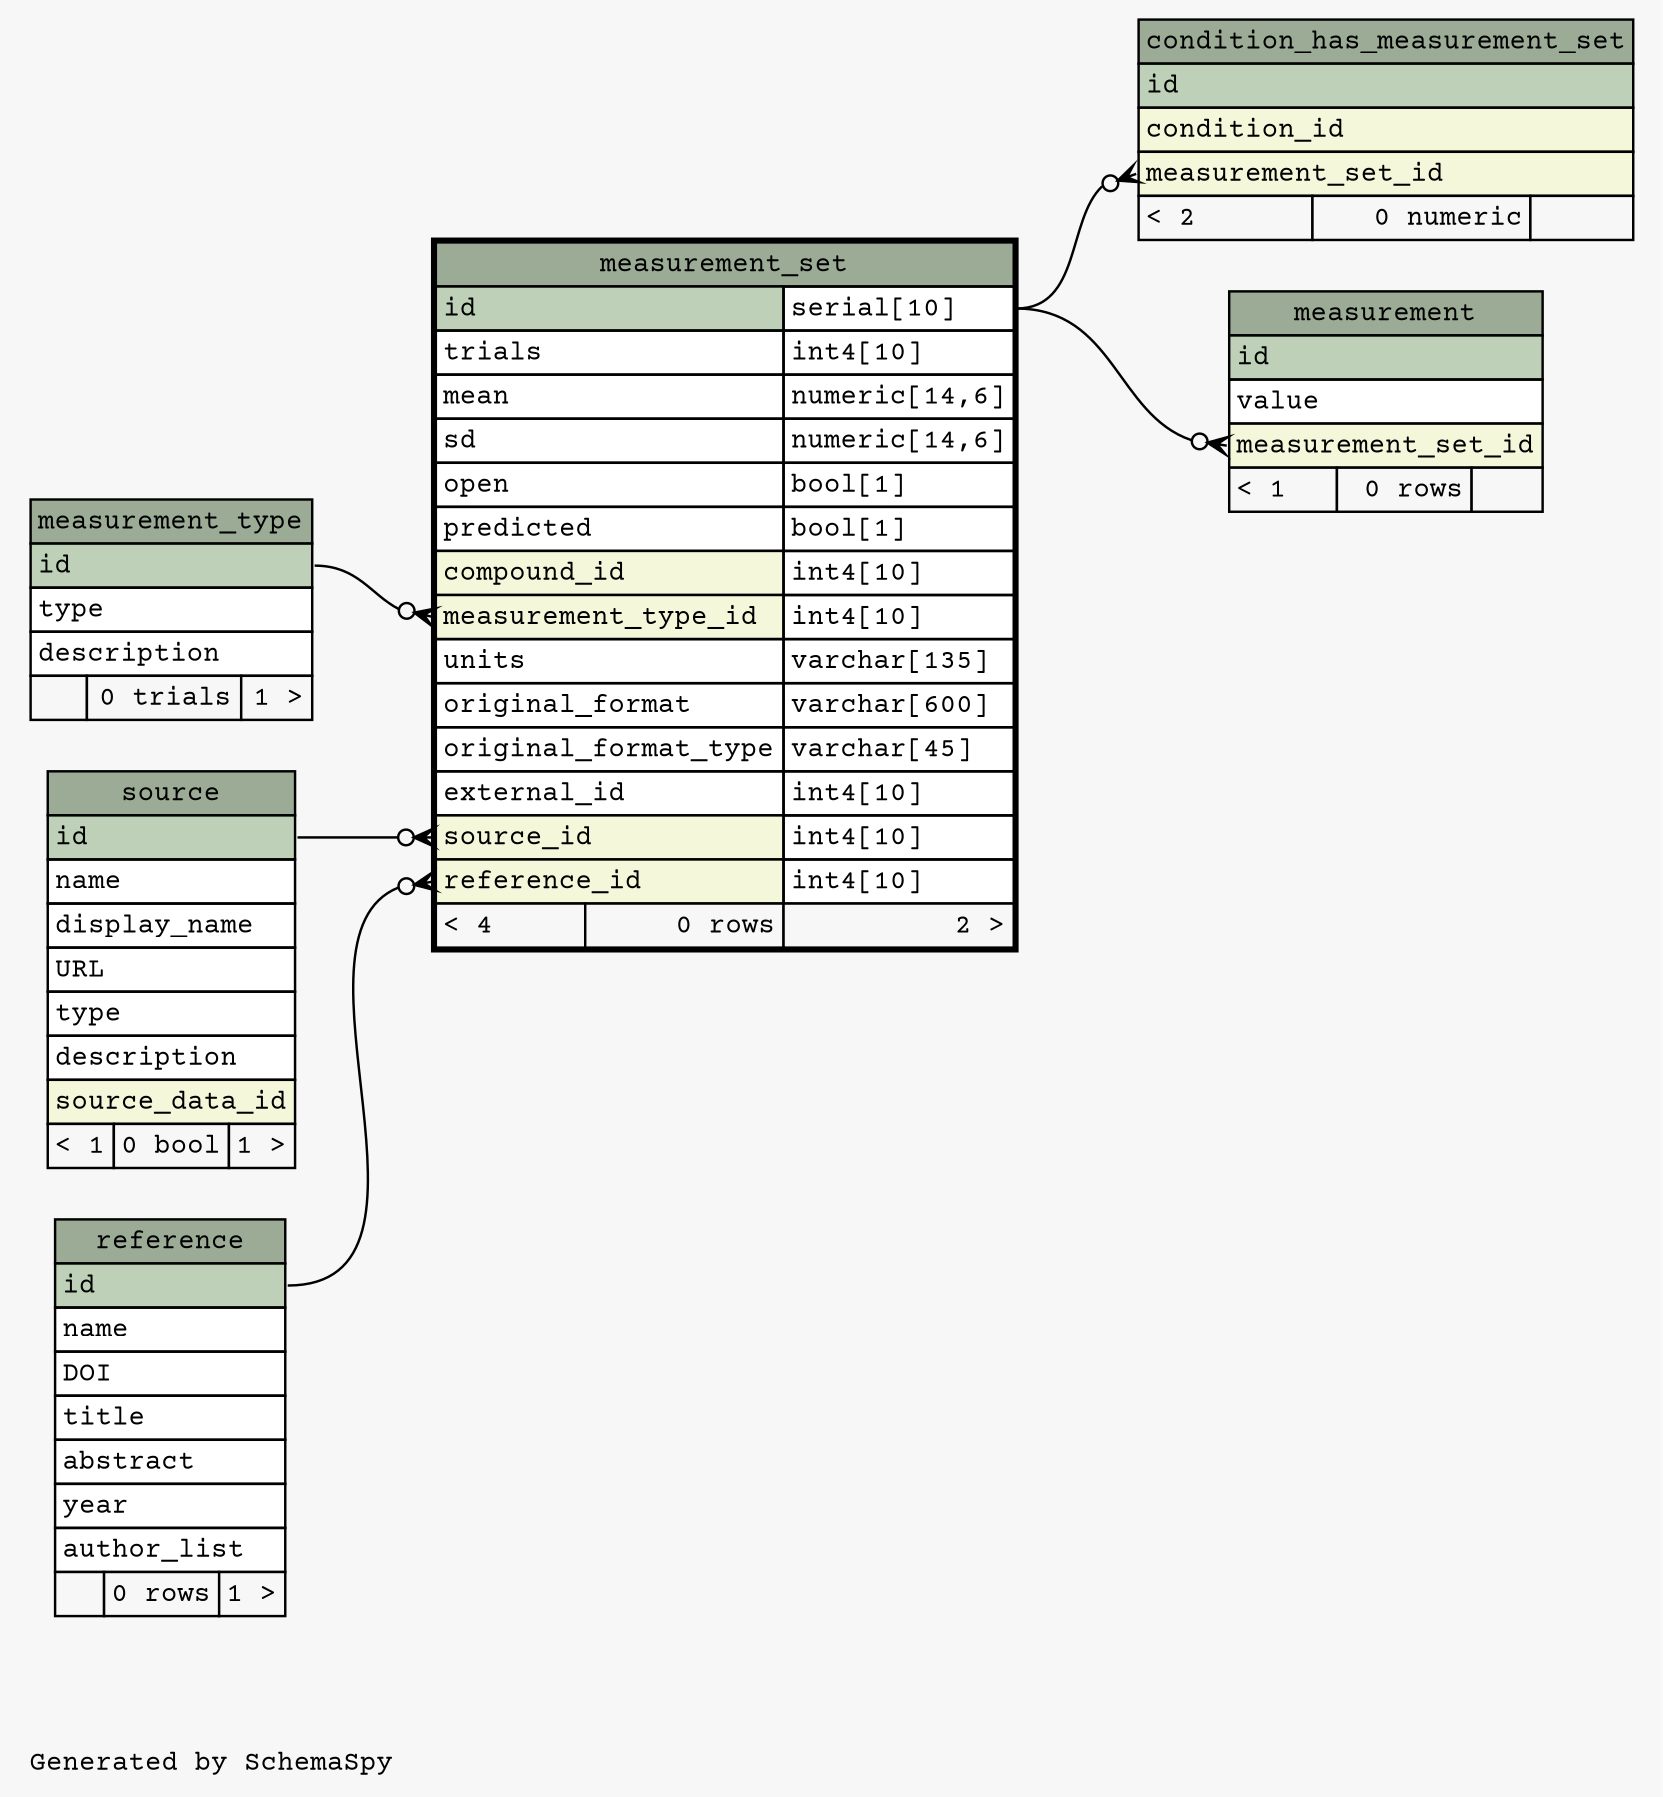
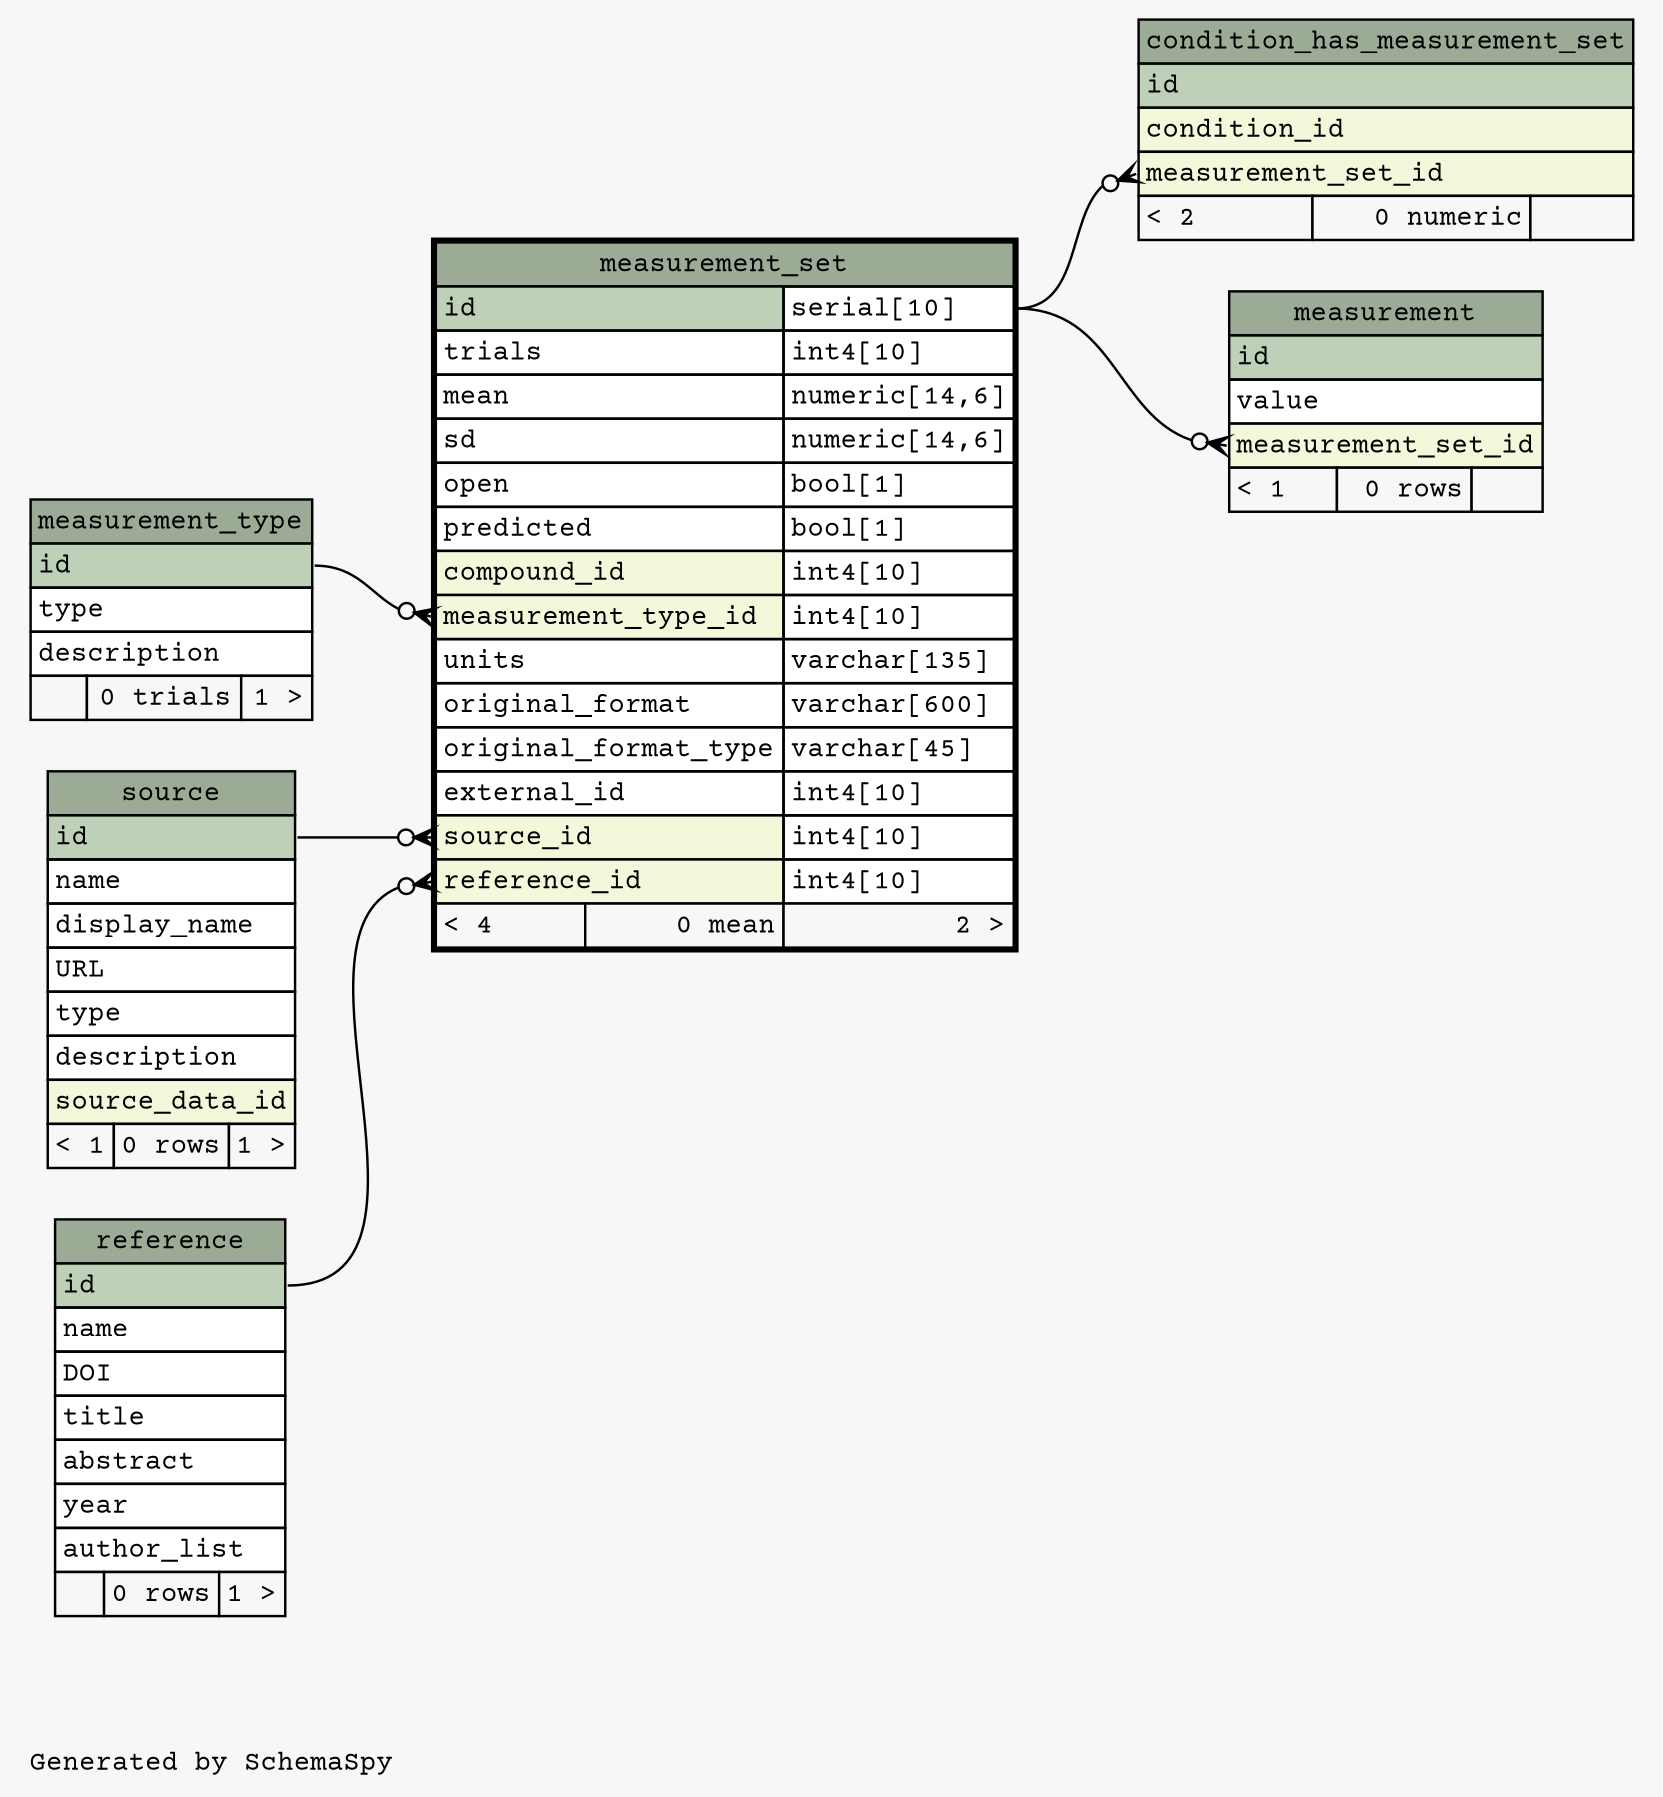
(726, 924) -> (726, 924)
(171, 1145) -> (171, 1145)
